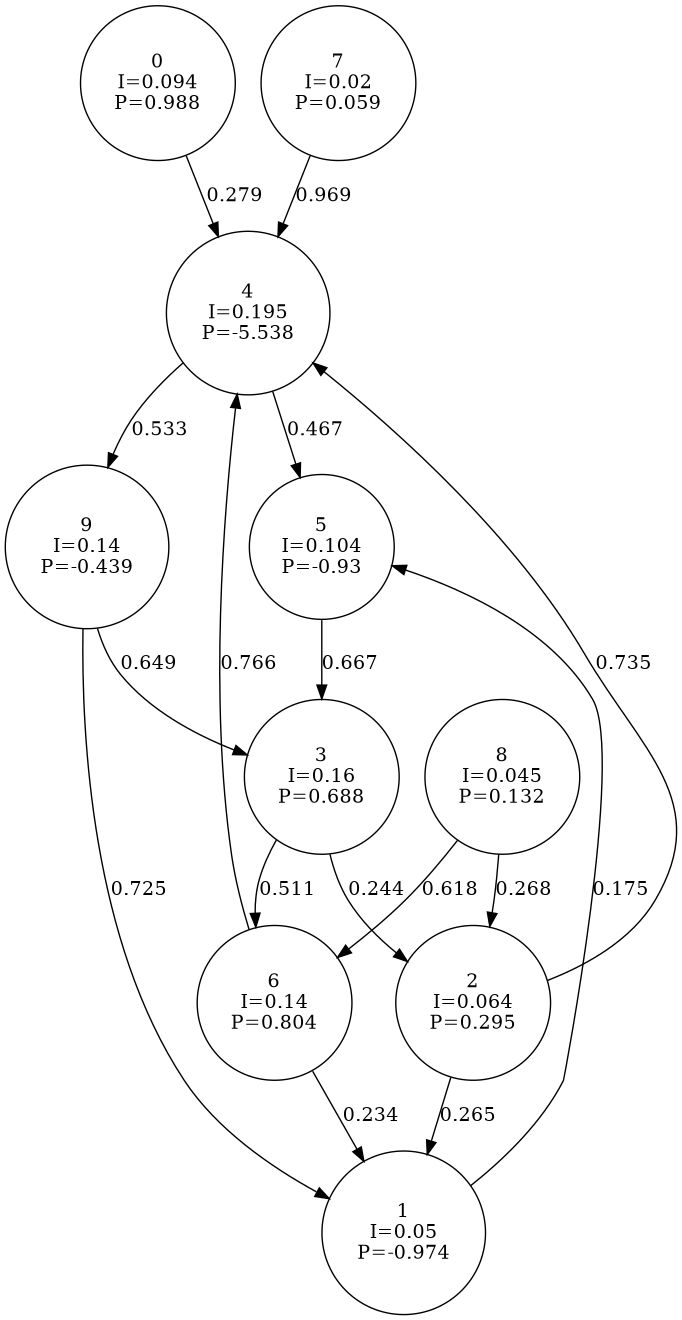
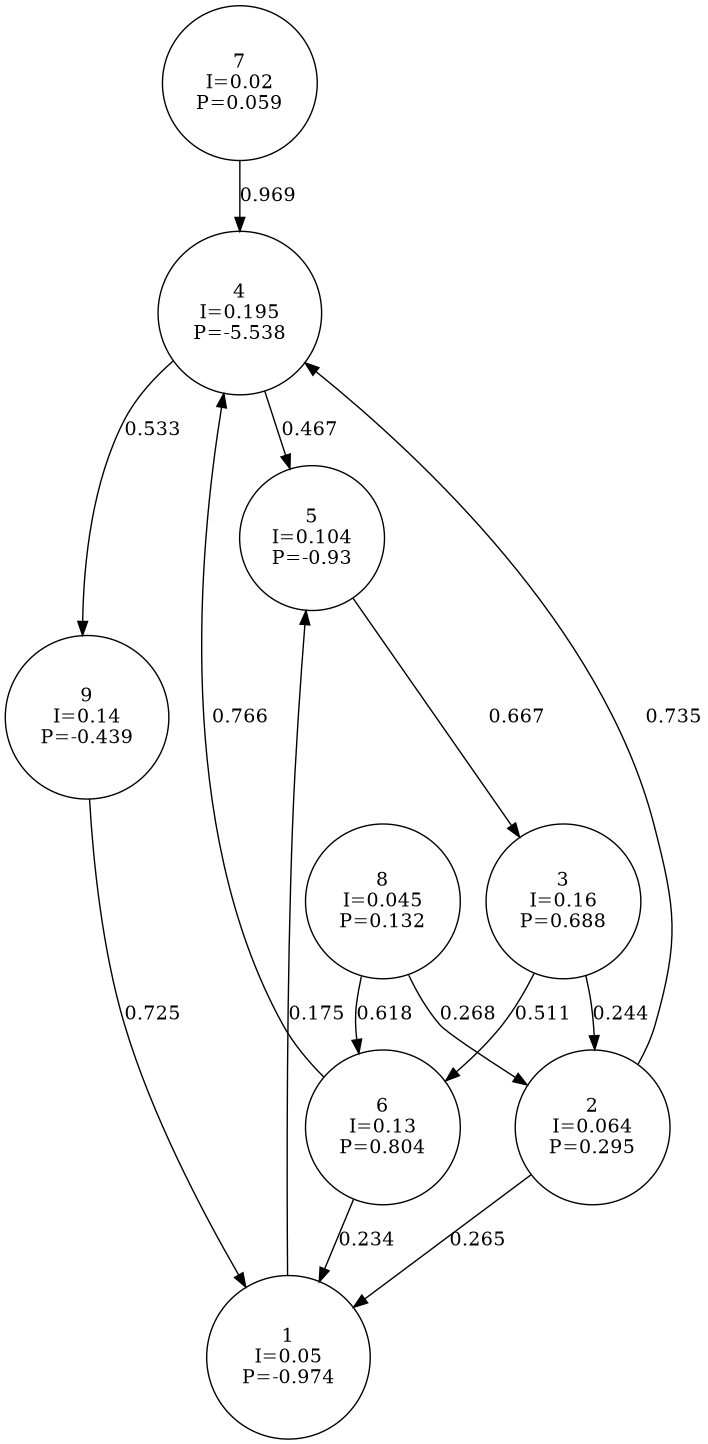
(158, 83) -> none
(151, 704) -> none
(275, 1003) -> (383, 1127)
